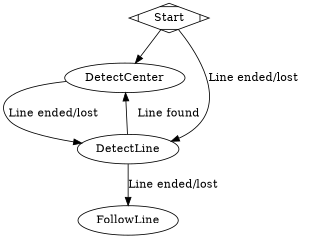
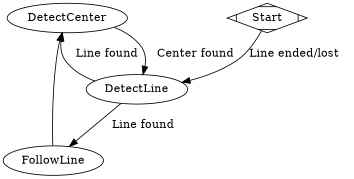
(151, 43) -> (53, 93)
(59, 113) -> (190, 54)
(179, 185) -> (138, 125)
